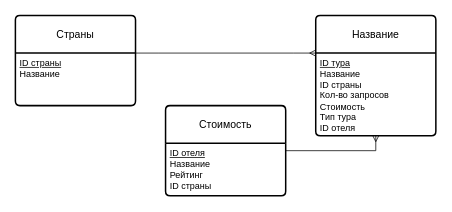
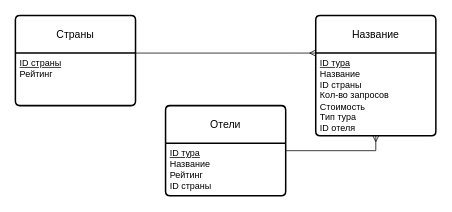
(41, 69) -> (41, 69)
(225, 124) -> (225, 124)
(191, 170) -> (191, 170)
